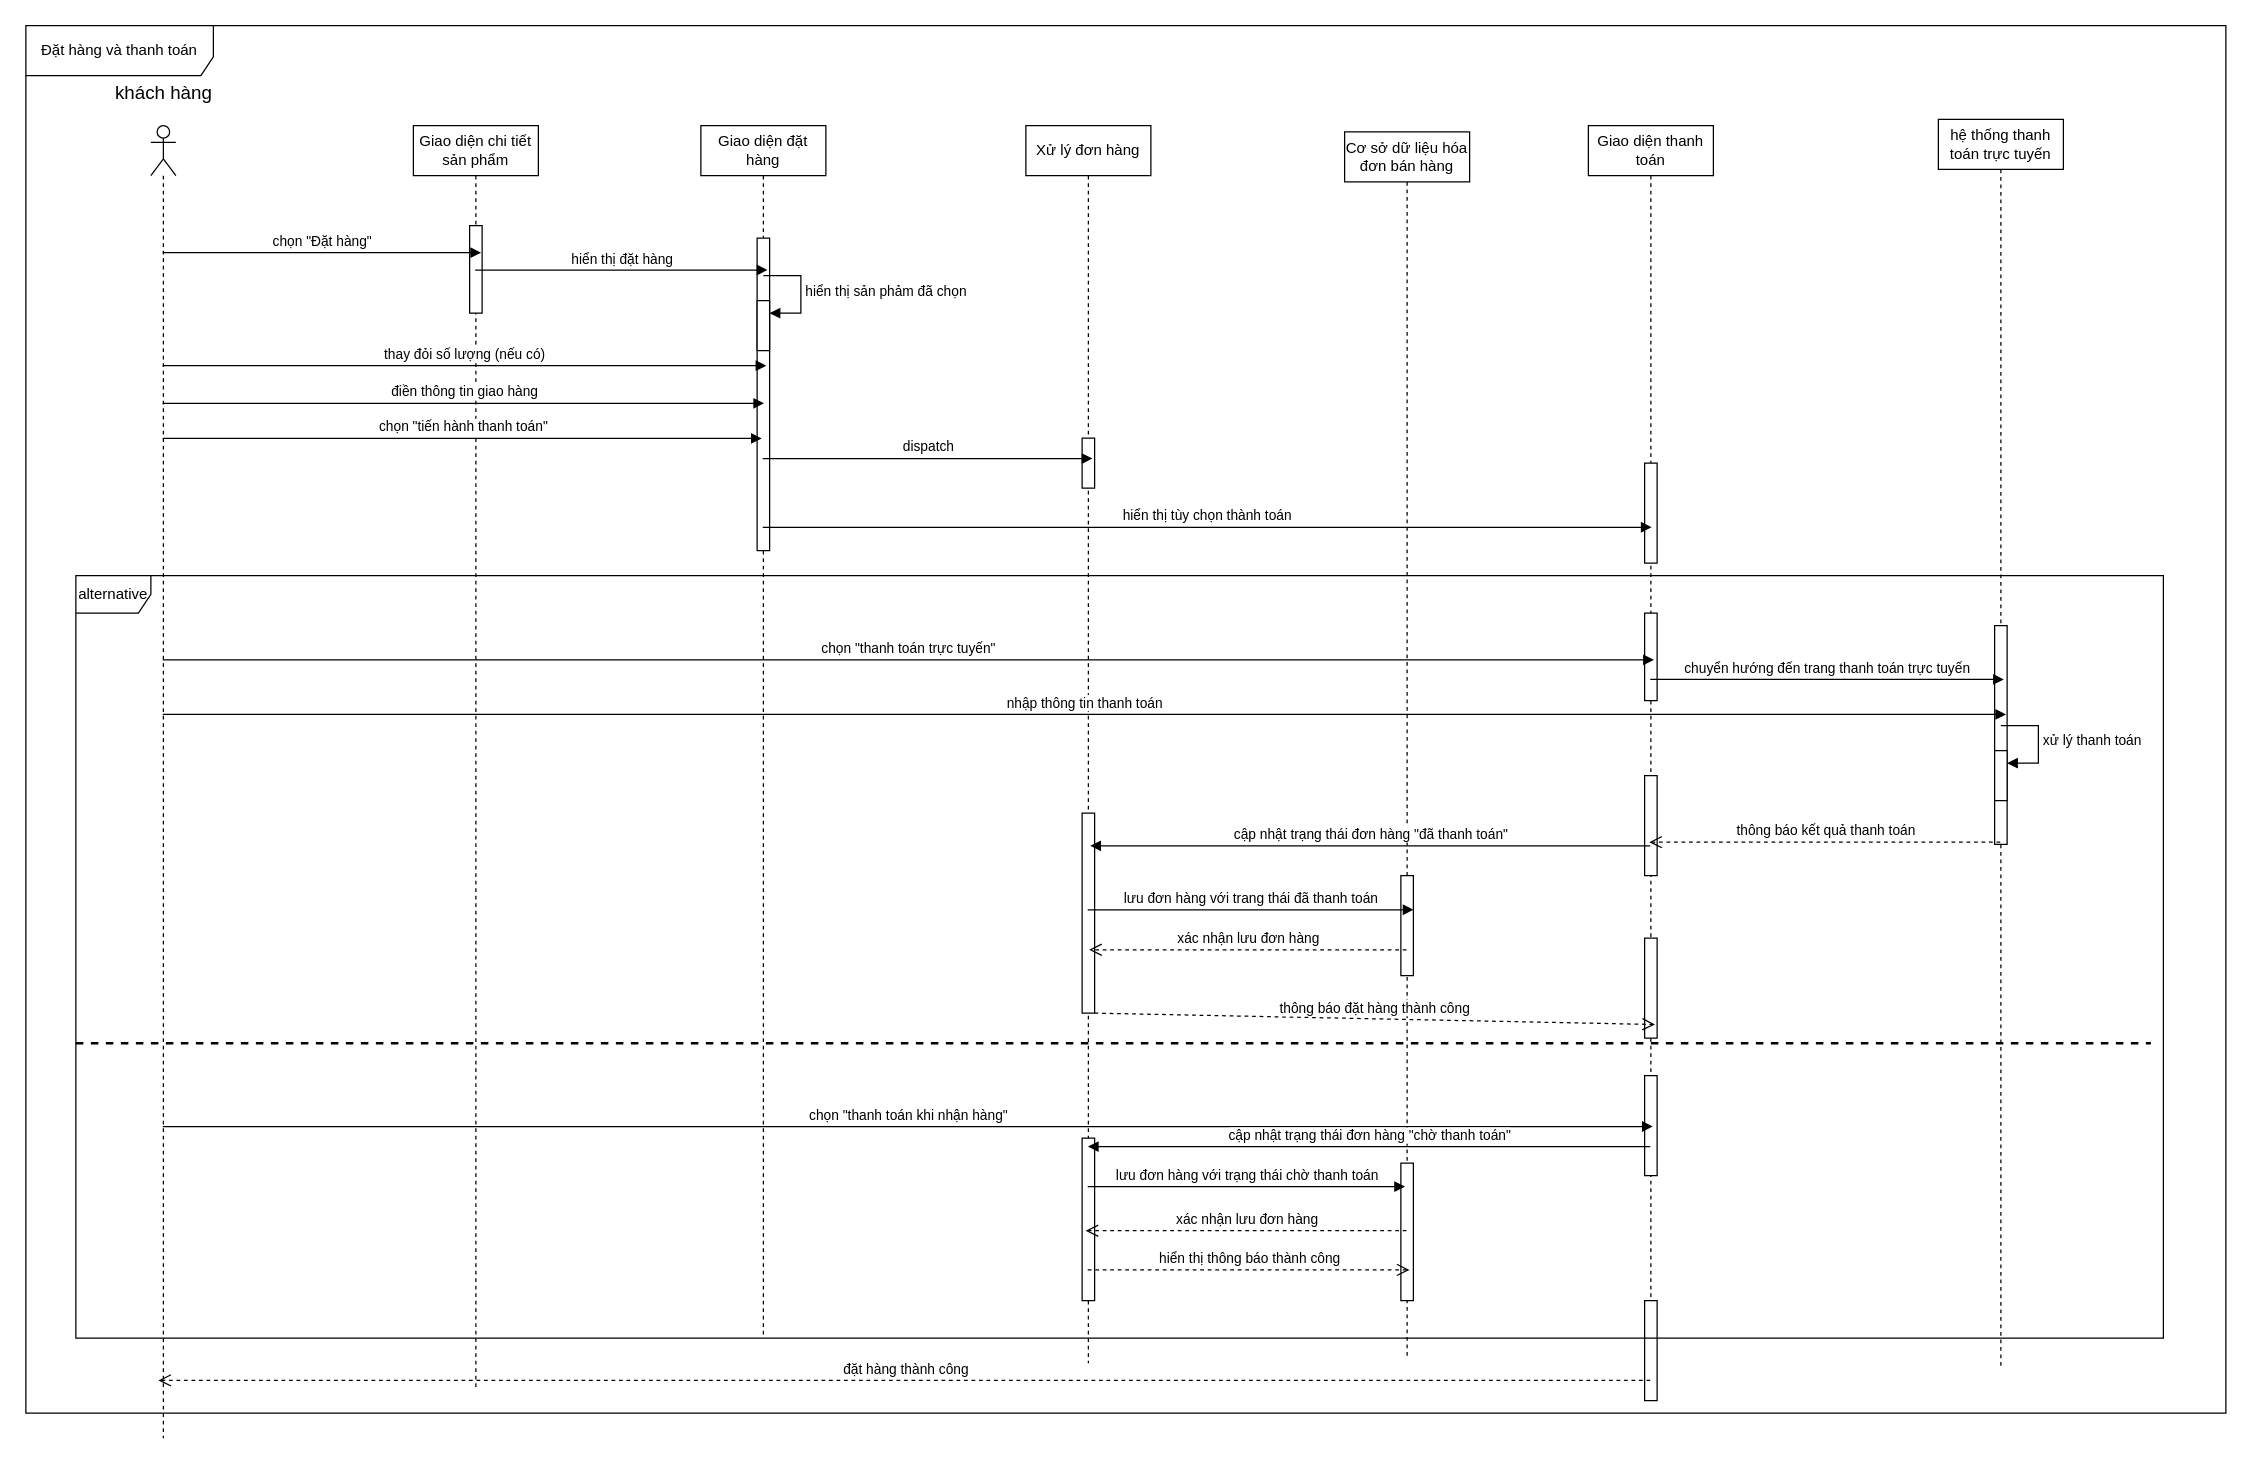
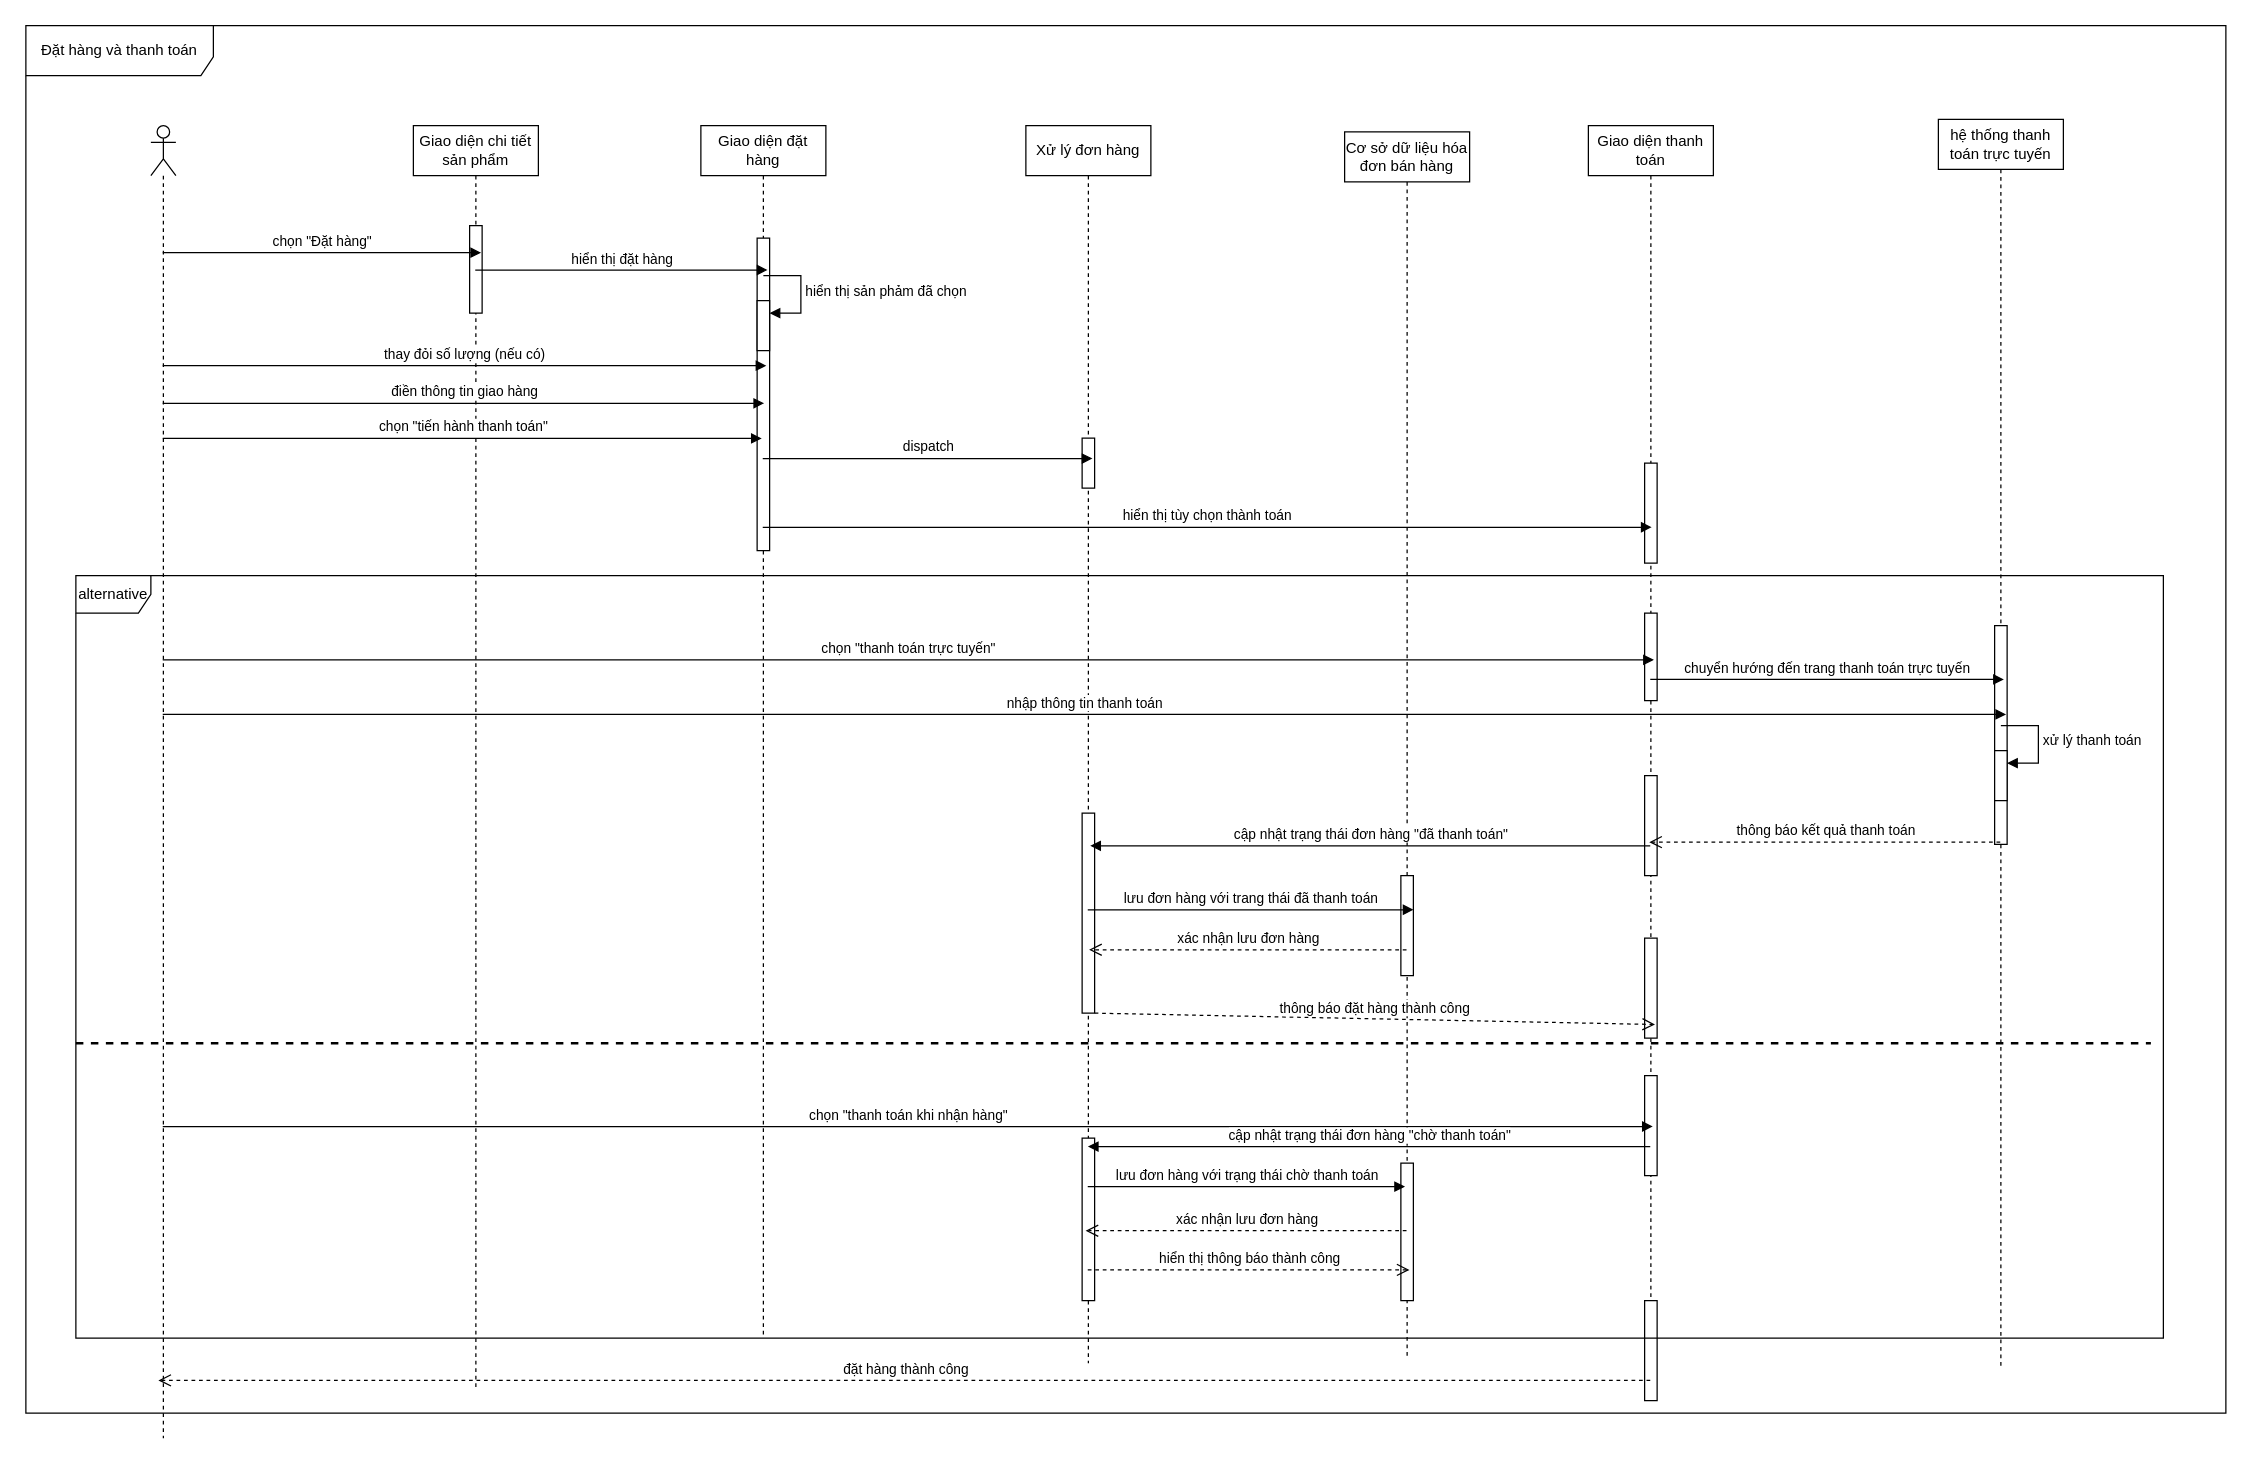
(163, 92) -> none
